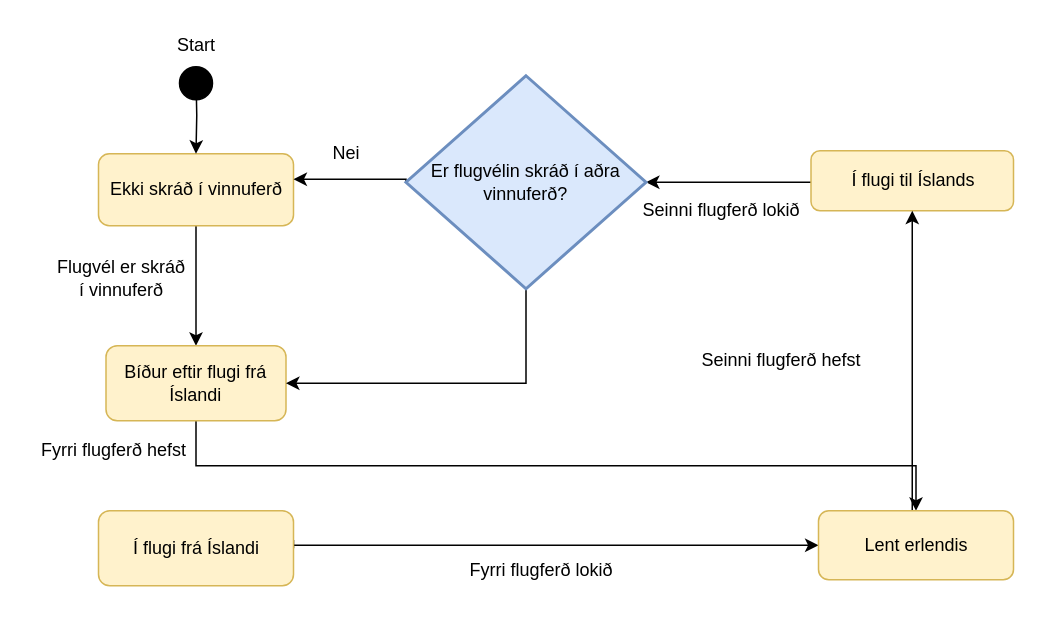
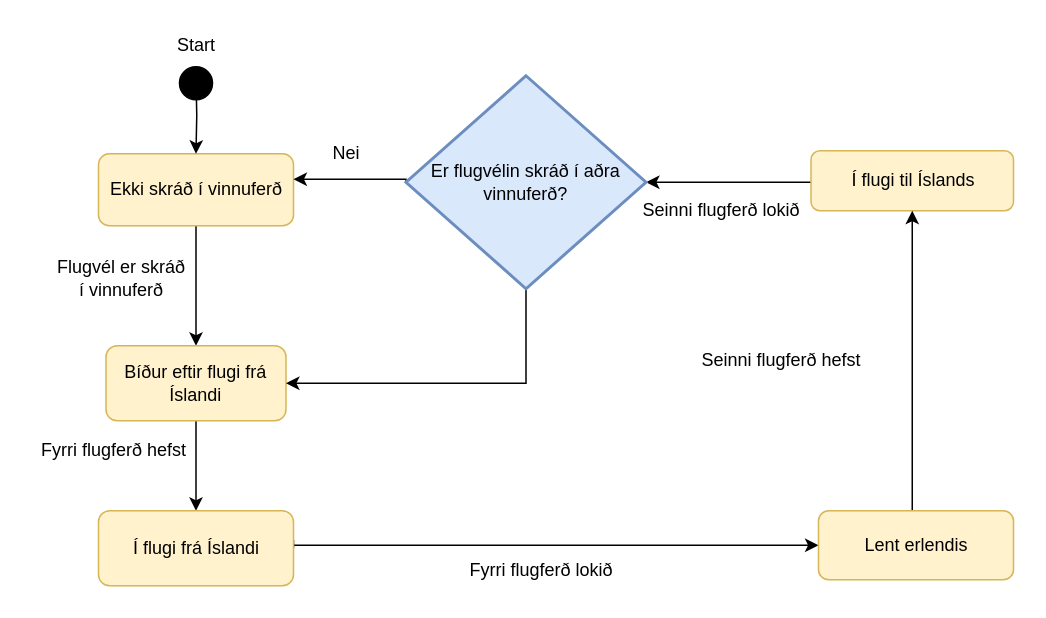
(572, 466) -> (196, 482)
